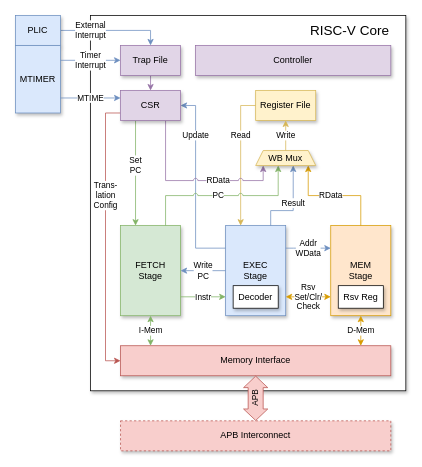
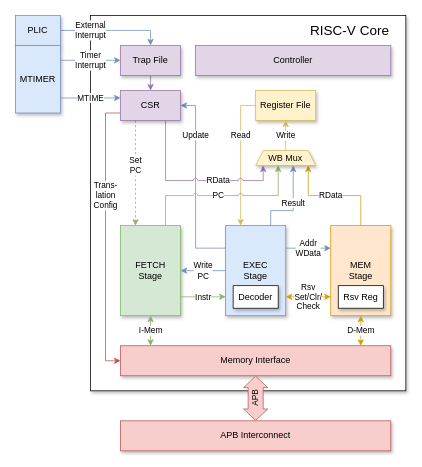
(135, 198) -> (135, 198)
(255, 435) -> (255, 435)
